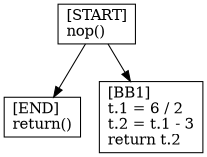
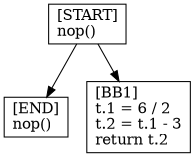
(42, 117) -> (36, 117)
